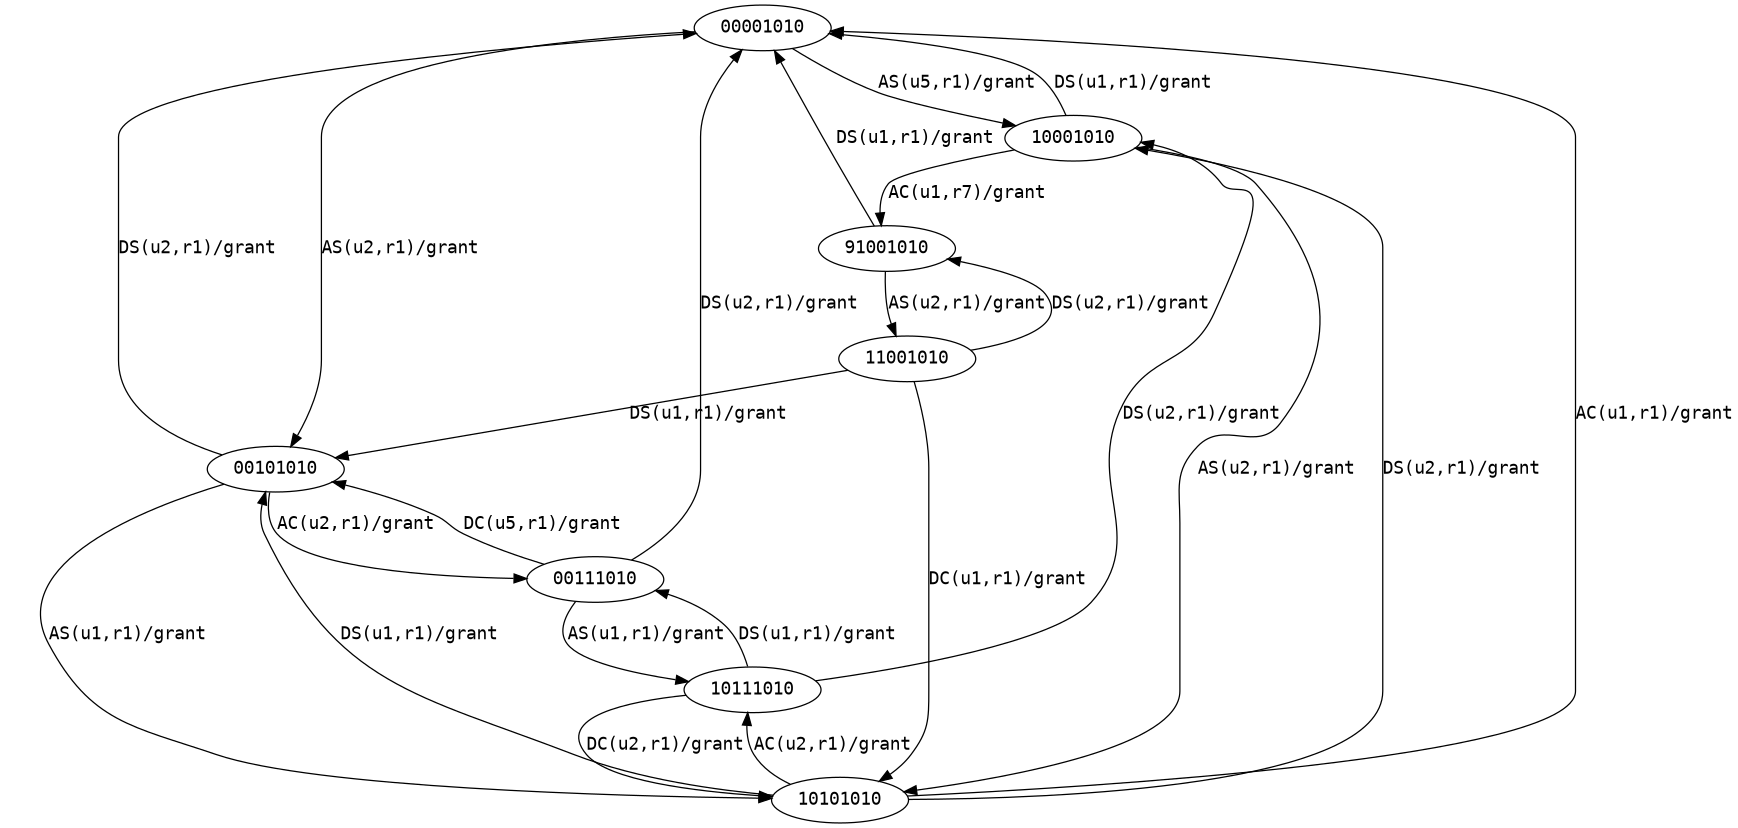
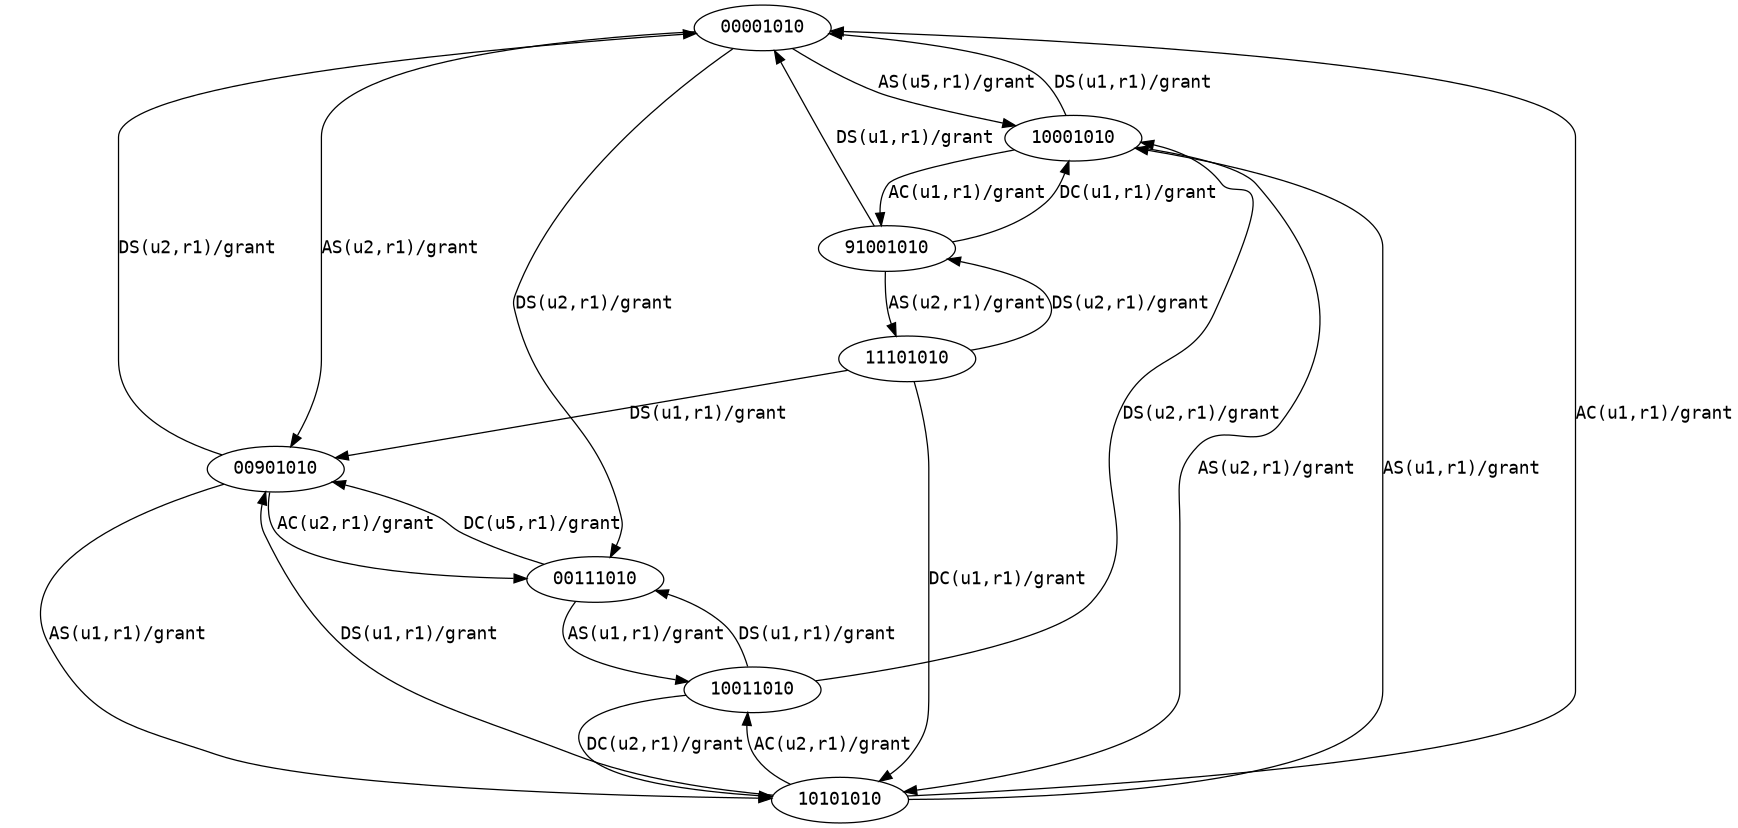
(967, 193) -> (967, 193)
none -> (1018, 221)
(701, 320) -> (526, 271)
(907, 359) -> (907, 359)
(276, 469) -> (276, 469)
(1461, 469) -> (1461, 469)
(753, 690) -> (753, 690)
